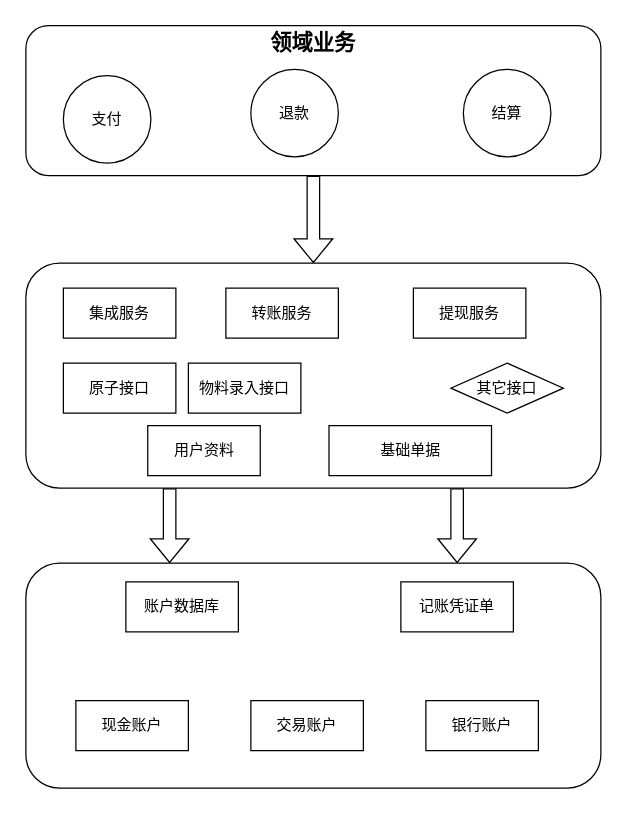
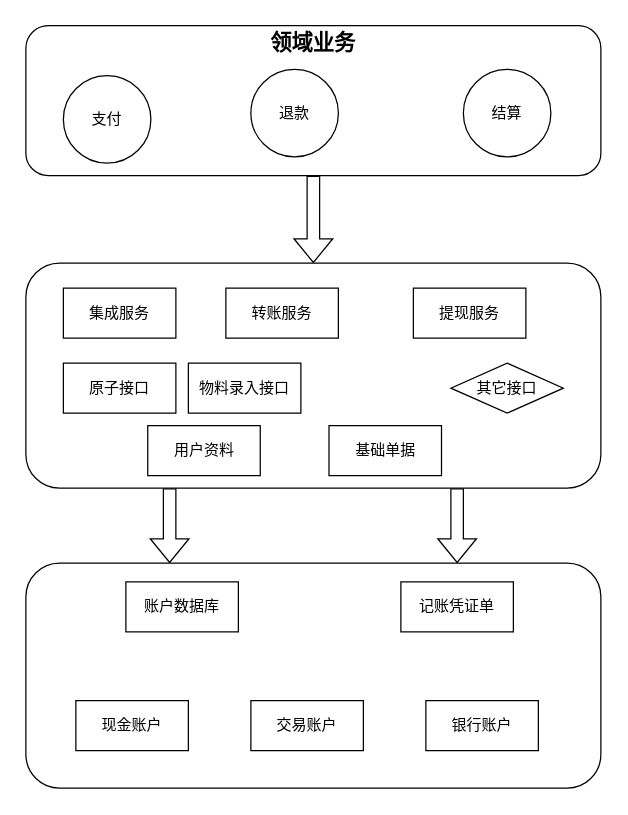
(410, 451) -> (385, 451)
